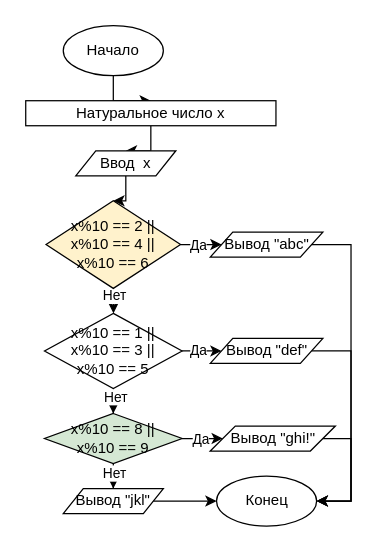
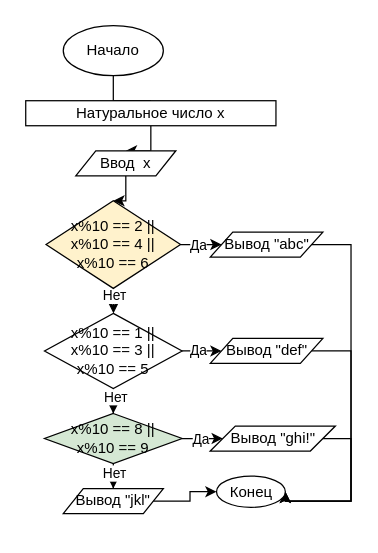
(141, 101) -> (145, 101)
(266, 501) -> (251, 491)
